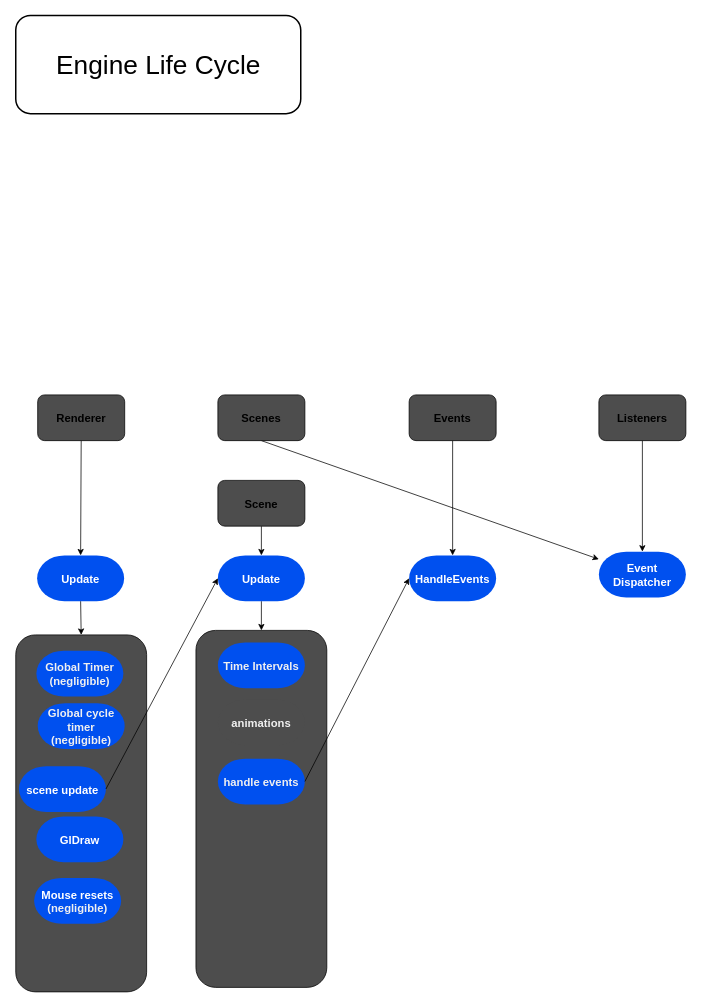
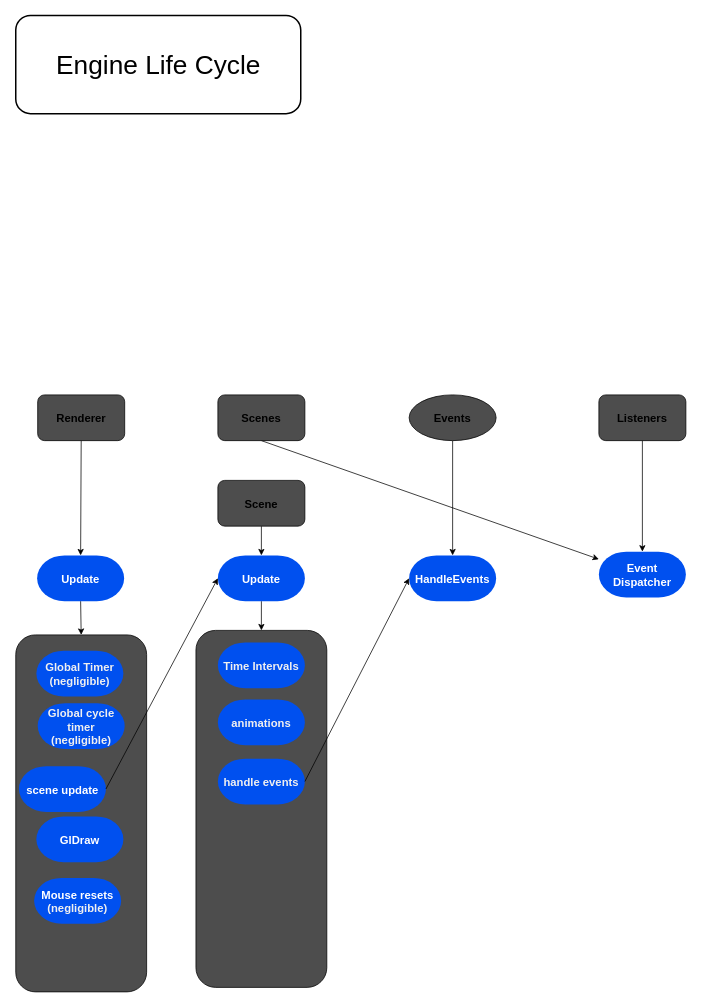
(453, 418) -> (453, 418)
(261, 722) -> (261, 722)
